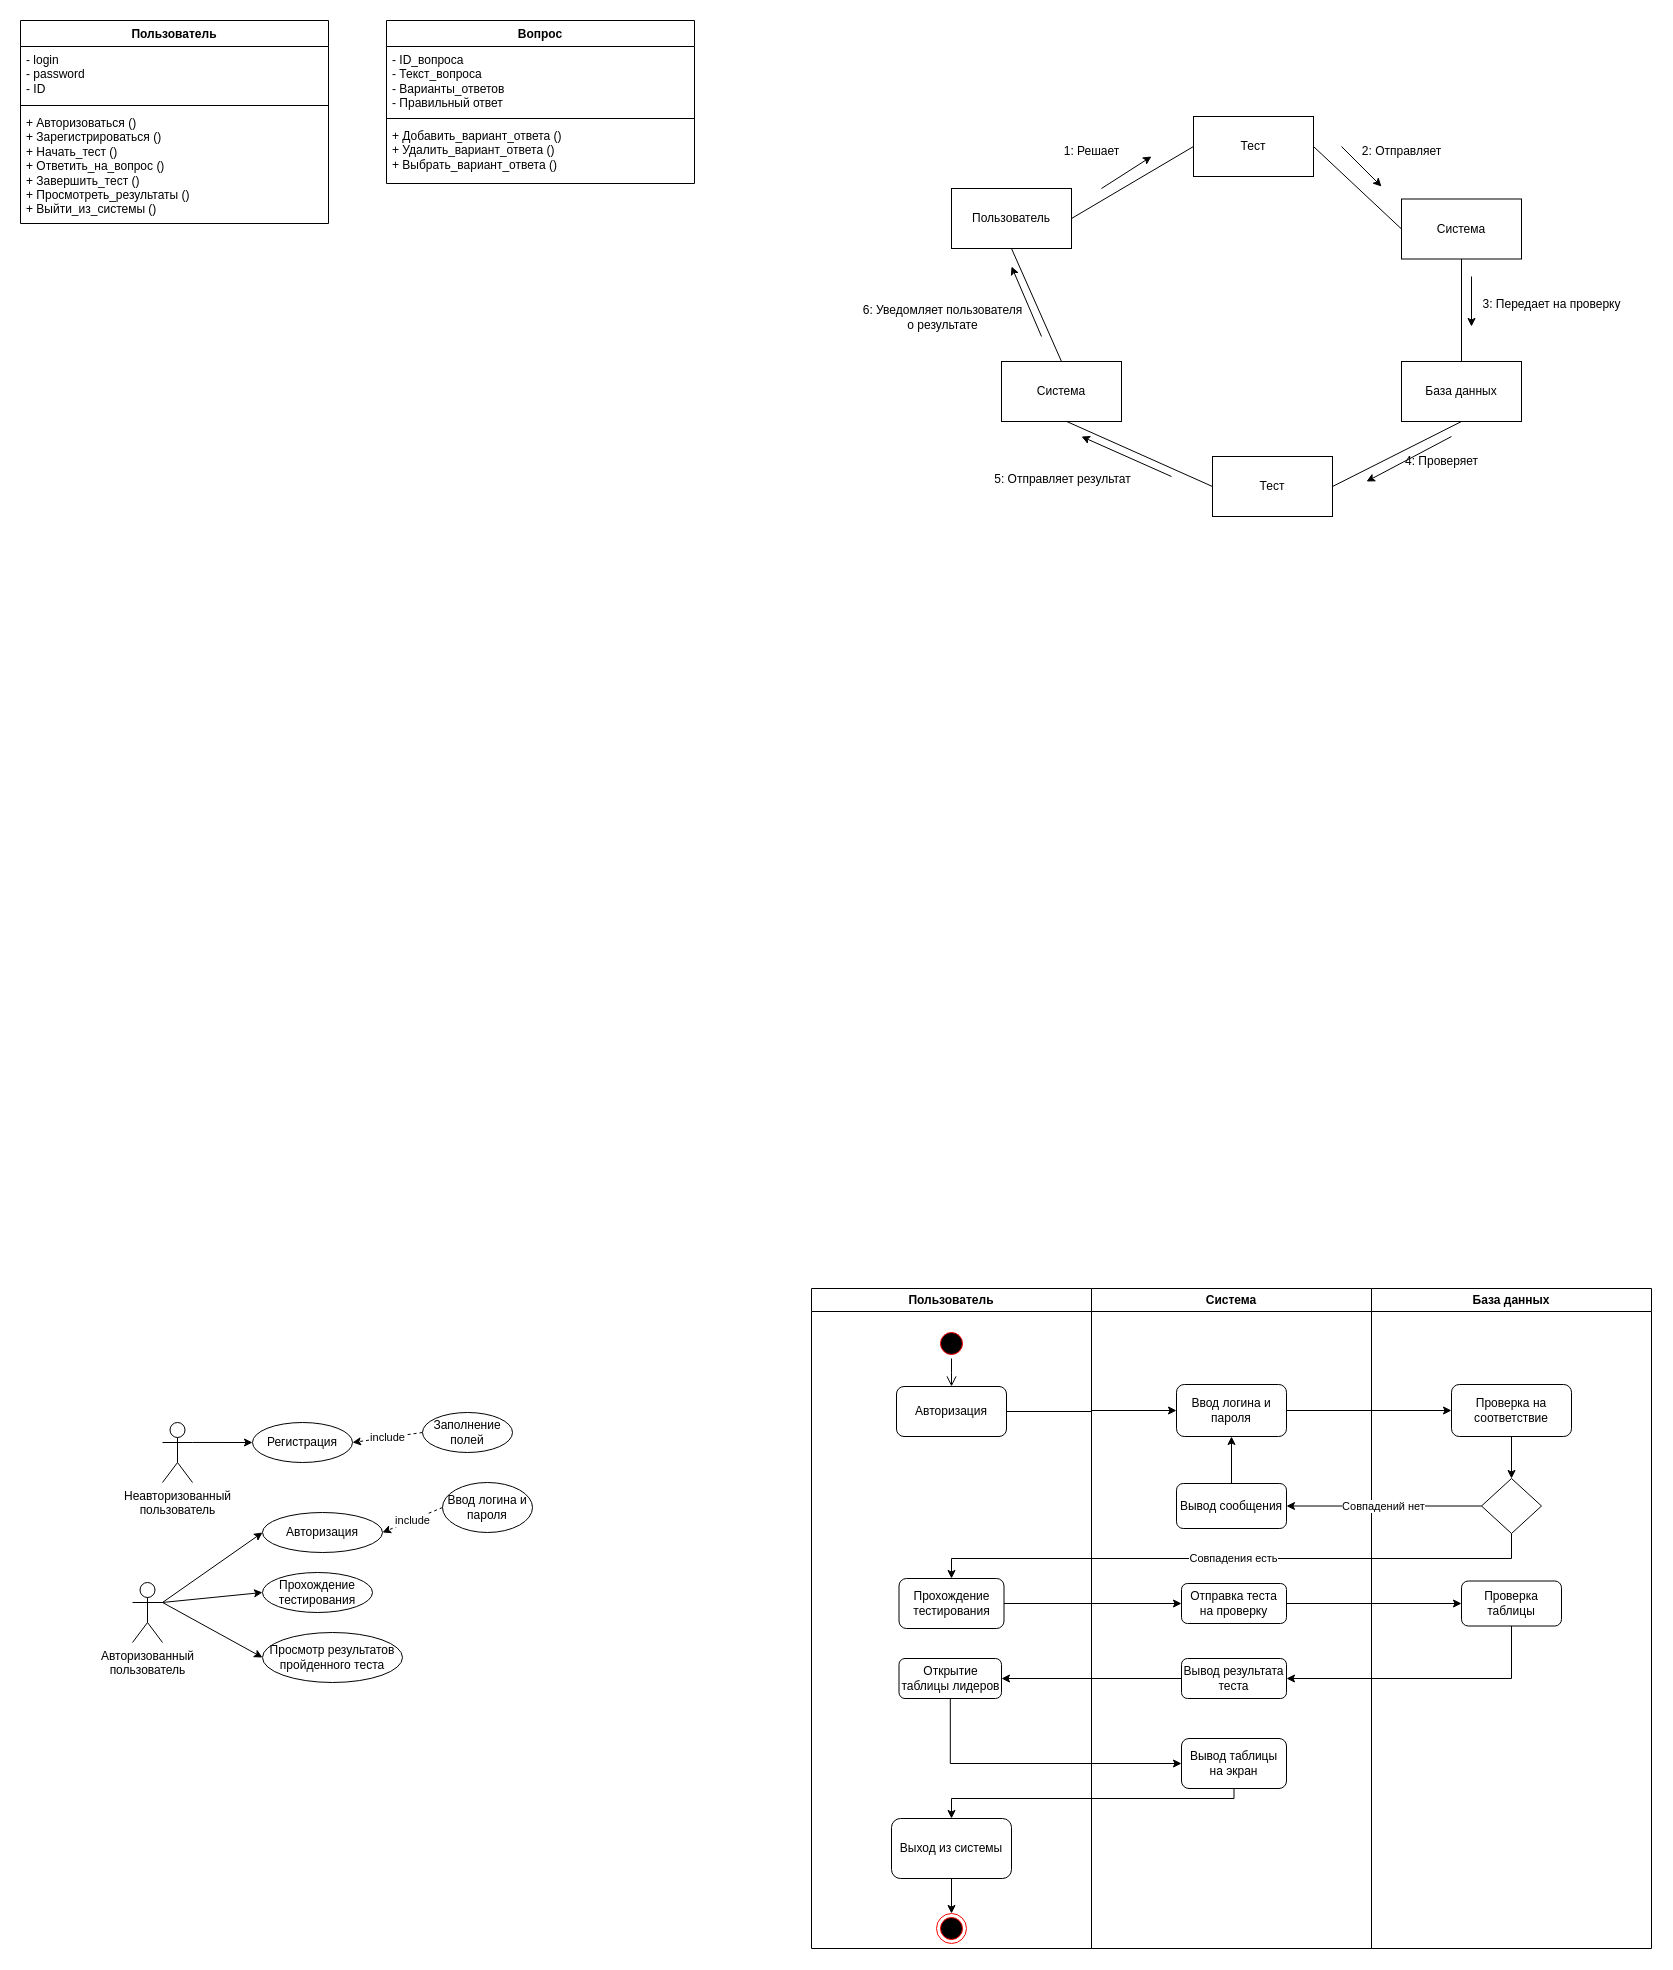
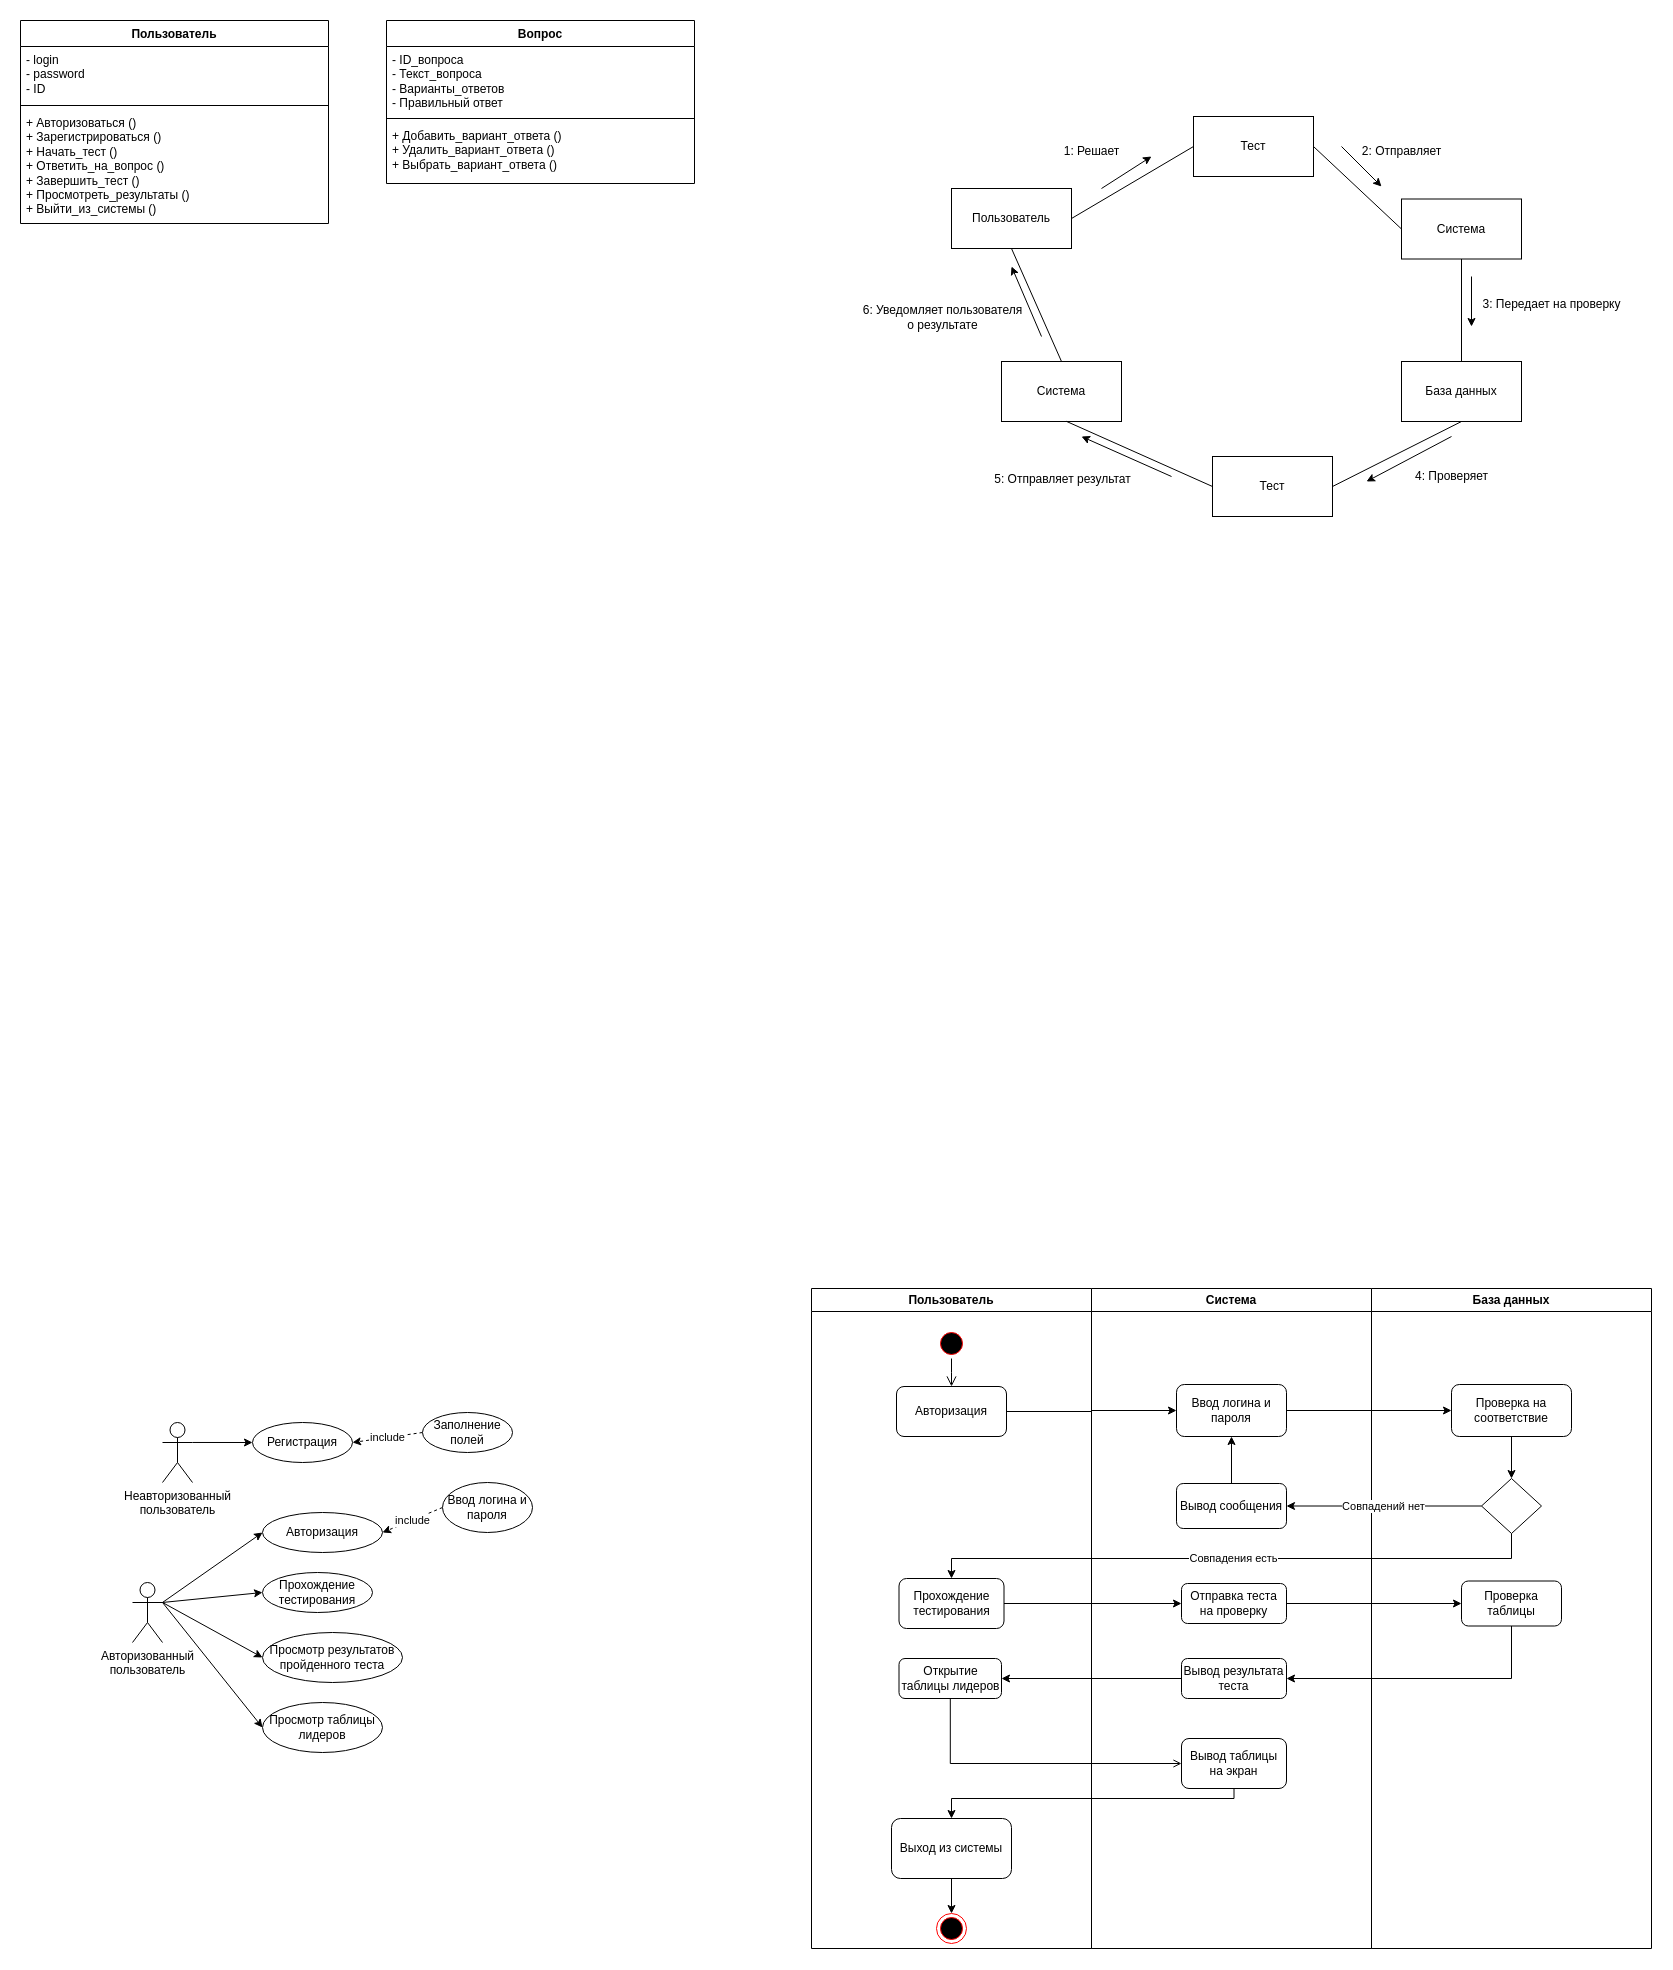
(1442, 462) -> (1452, 477)
none -> (211, 1664)
none -> (323, 1728)
(1173, 1764) -> (1174, 1764)
